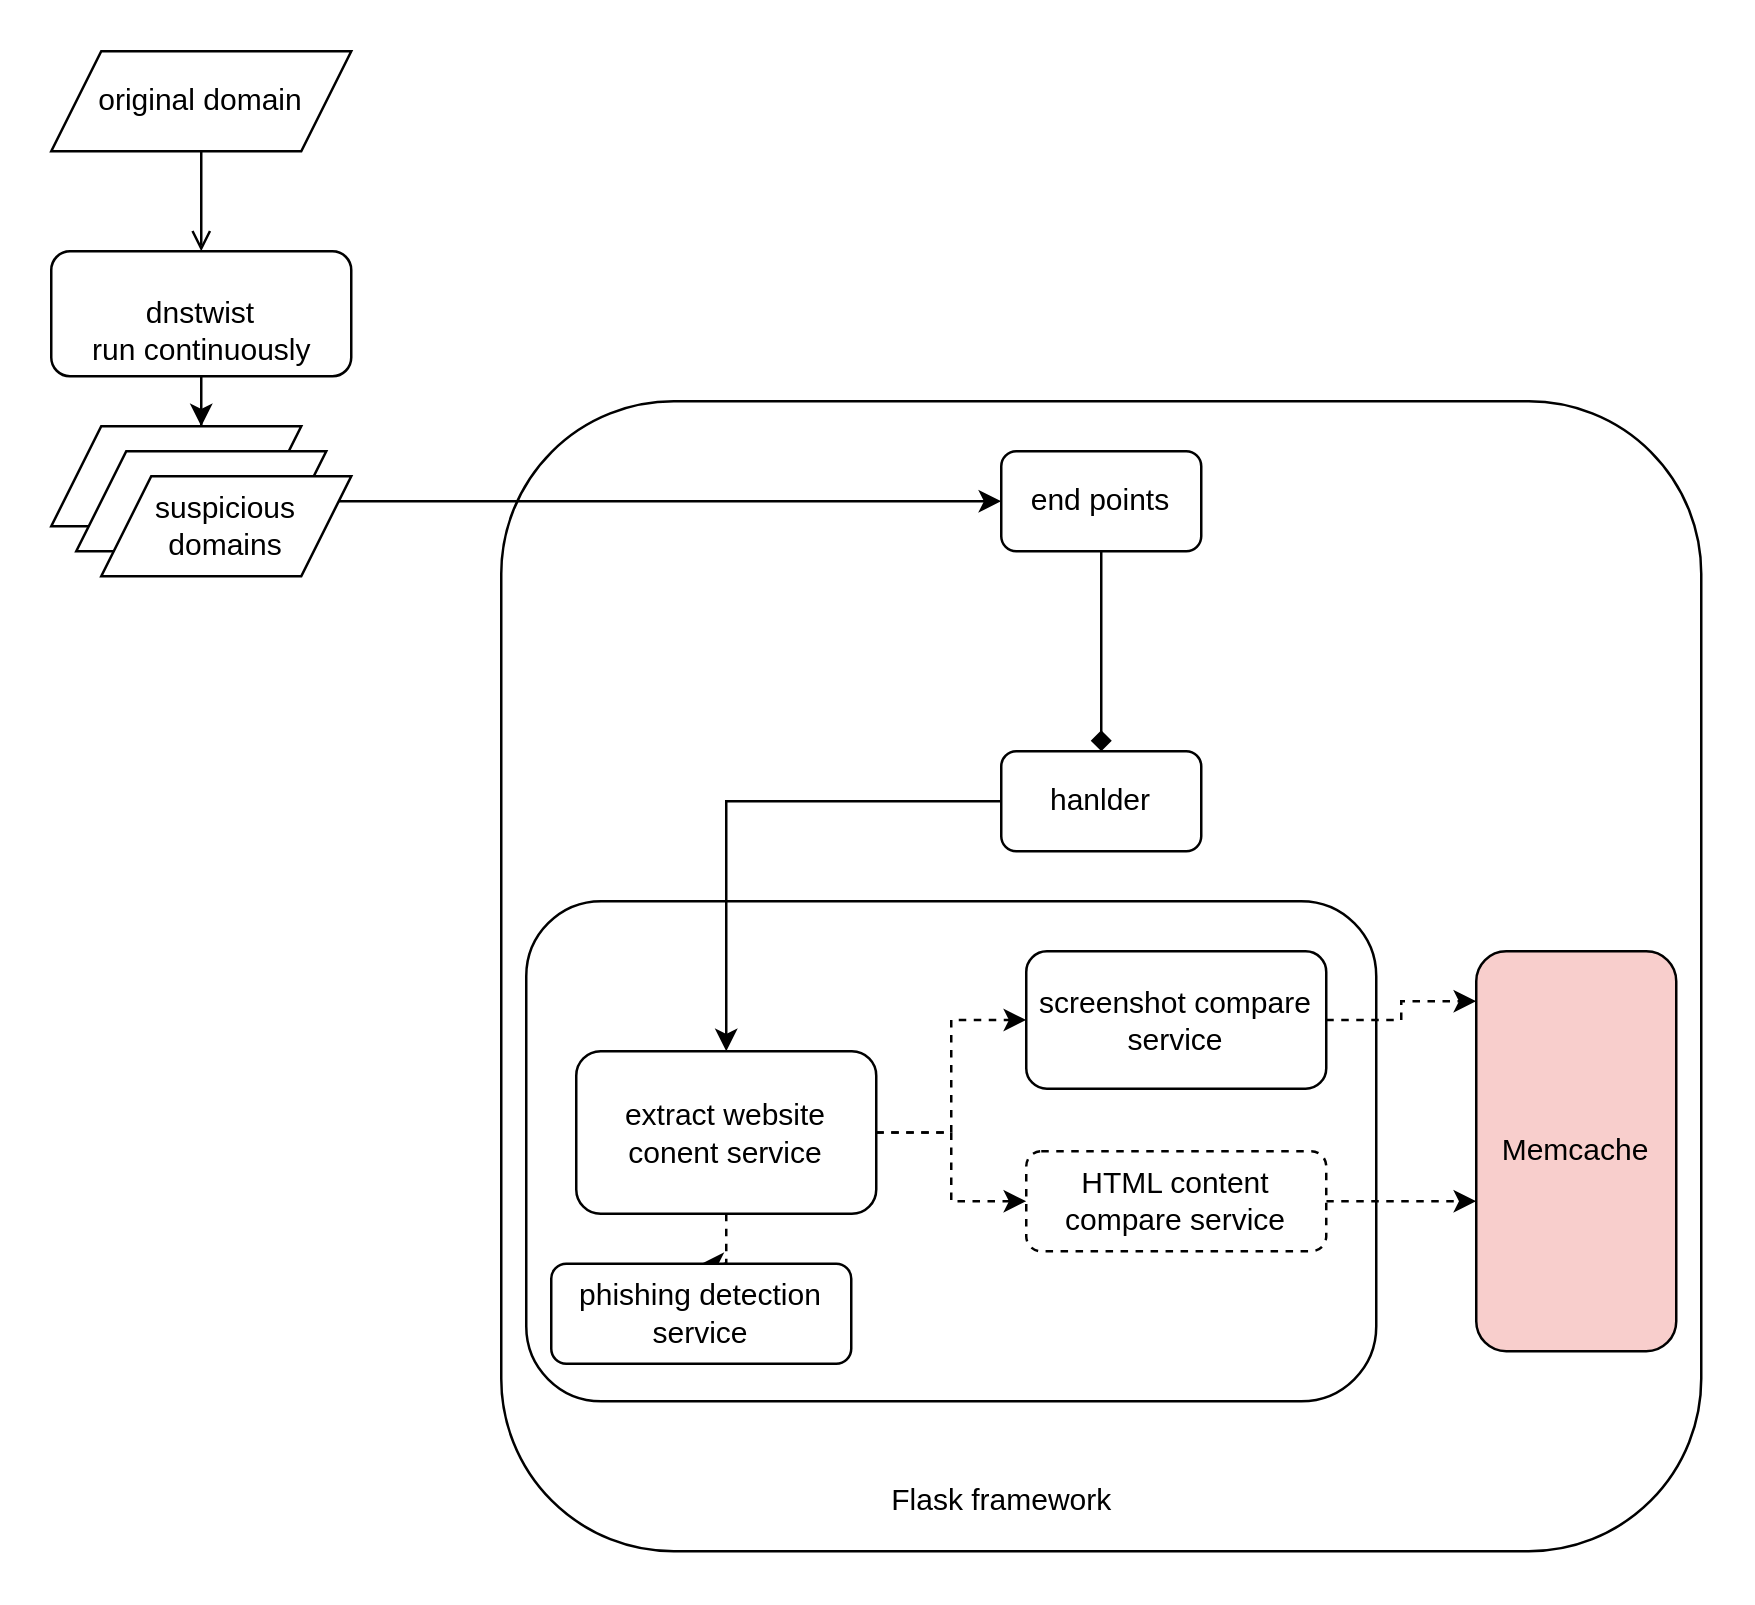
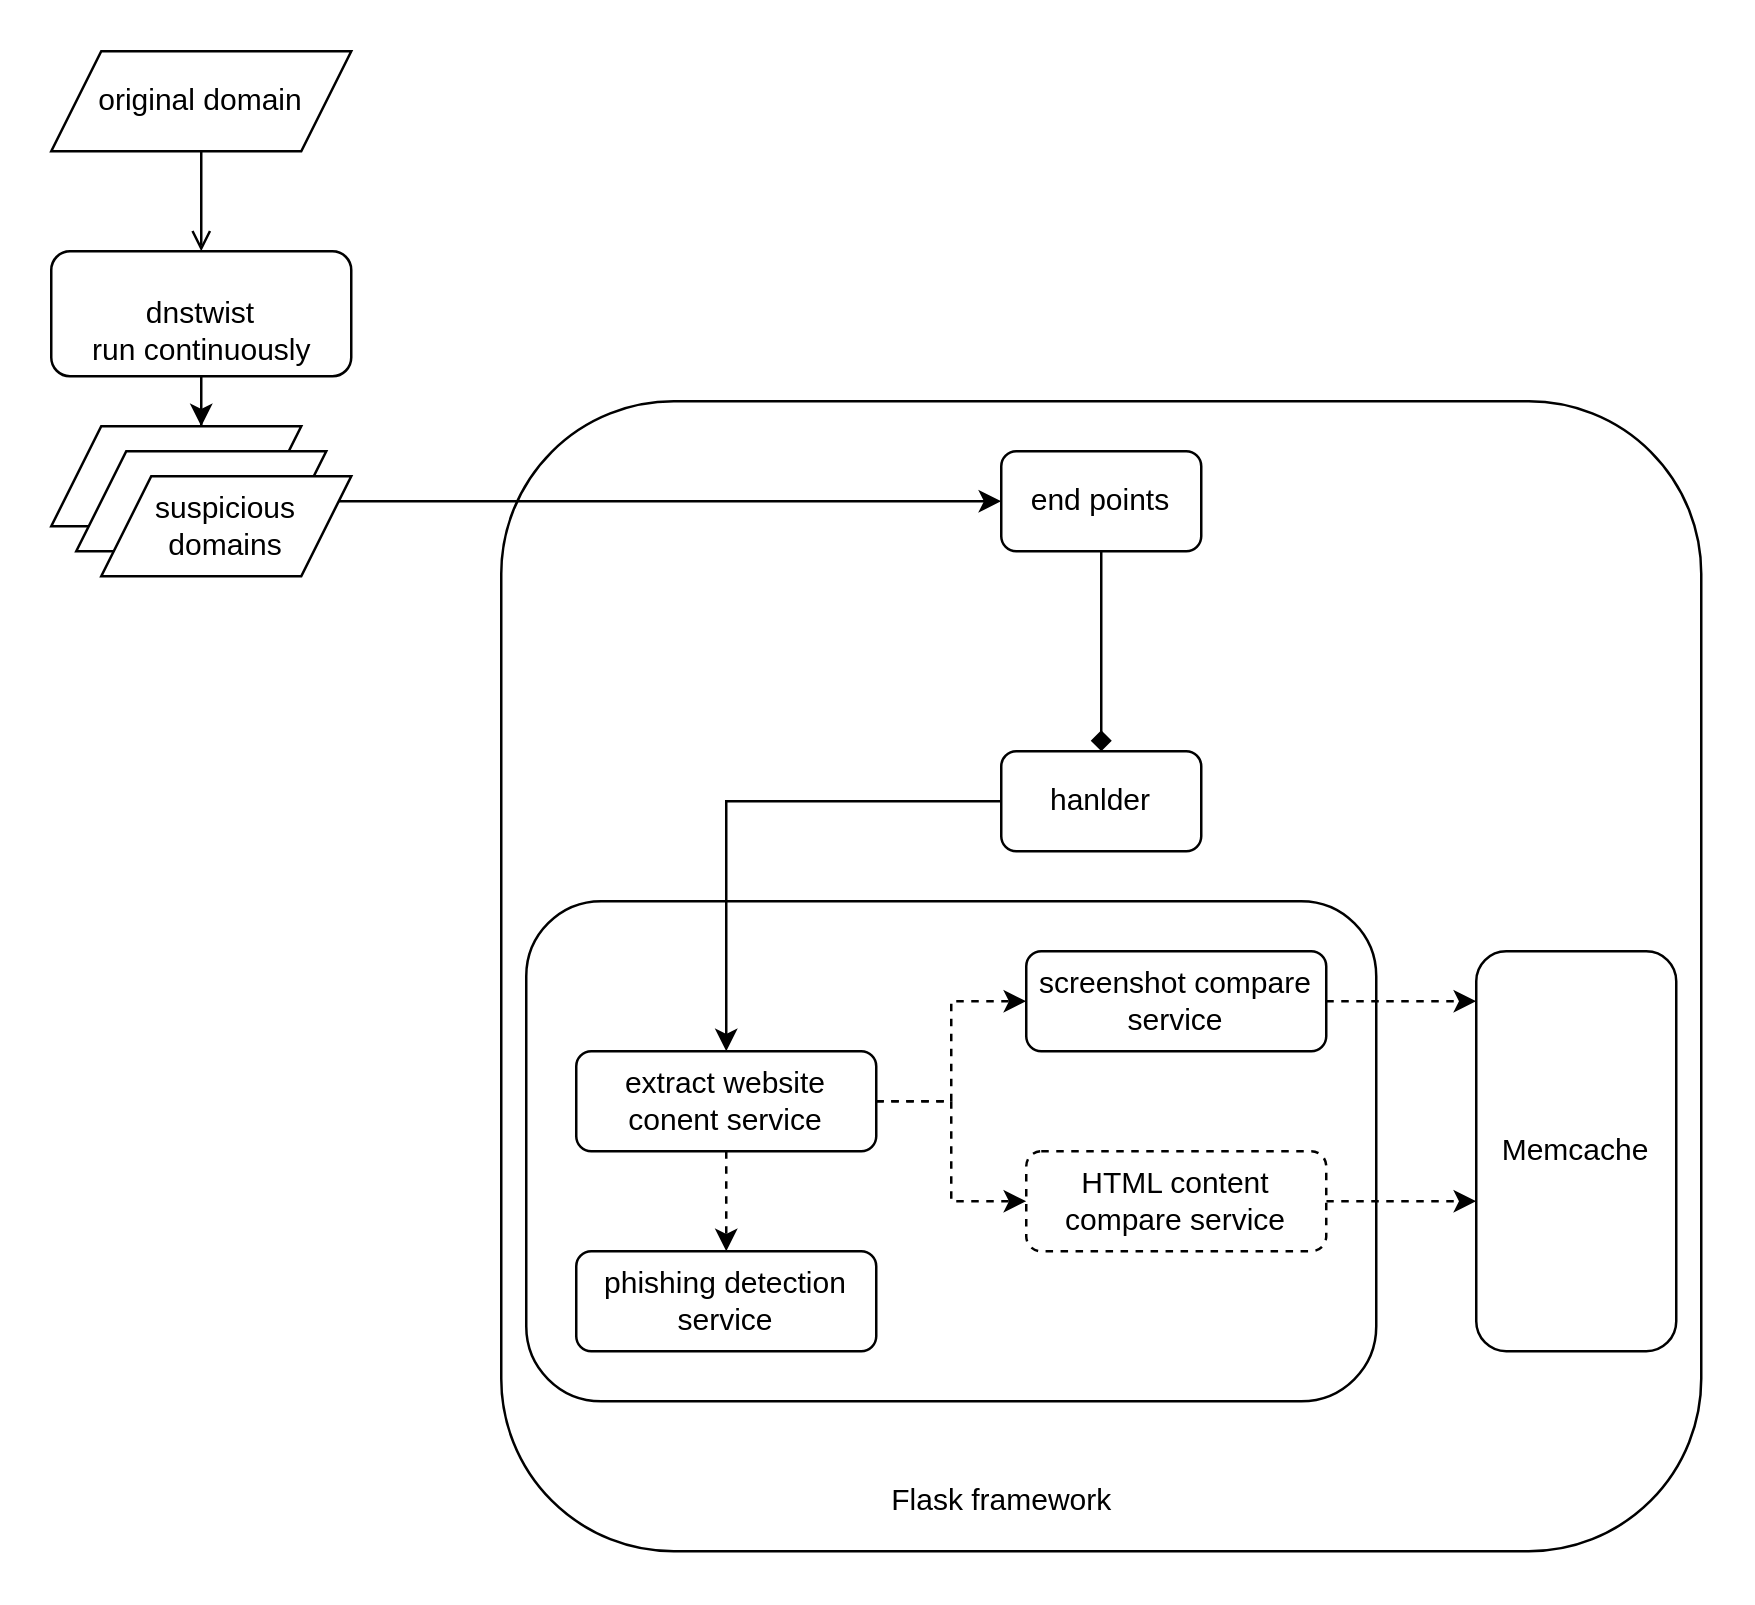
(1176, 1020) -> (1176, 1001)
(726, 1133) -> (726, 1101)
(1576, 1151) -> (1576, 1151)
(701, 1314) -> (726, 1301)
